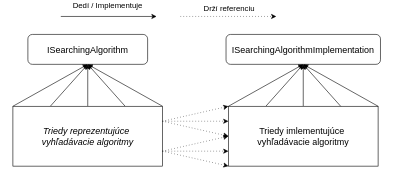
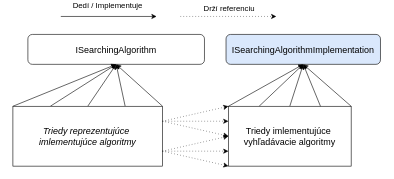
(87, 50) -> (116, 50)
(303, 50) -> (303, 50)
(87, 137) -> (87, 137)
(303, 137) -> (290, 137)
